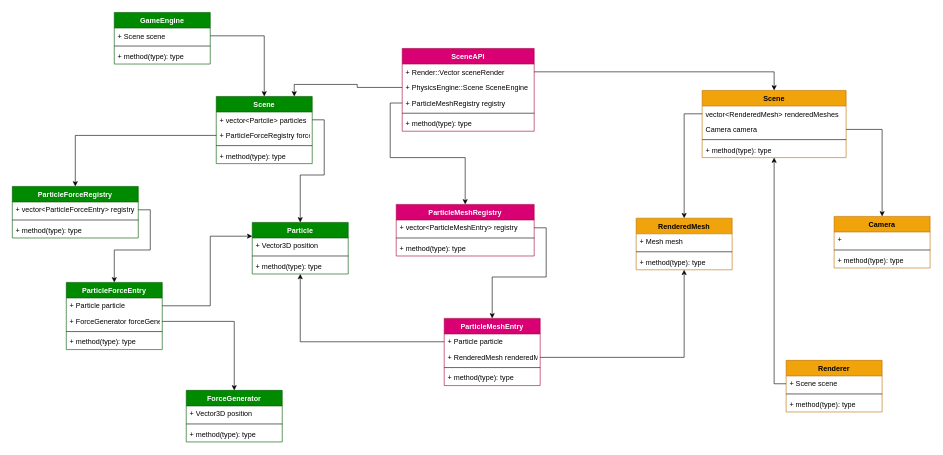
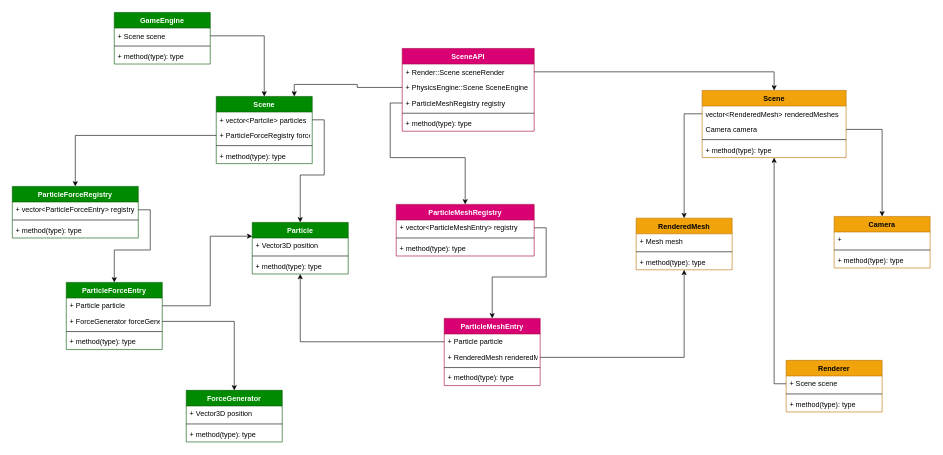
(458, 72) -> (456, 72)
